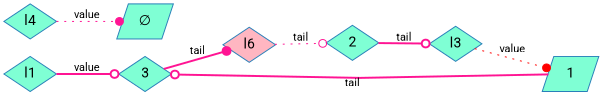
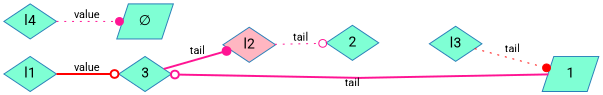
(400, 43) -> none
(249, 45) -> (249, 45)
(513, 50) -> (513, 50)
(83, 74) -> (83, 74)
